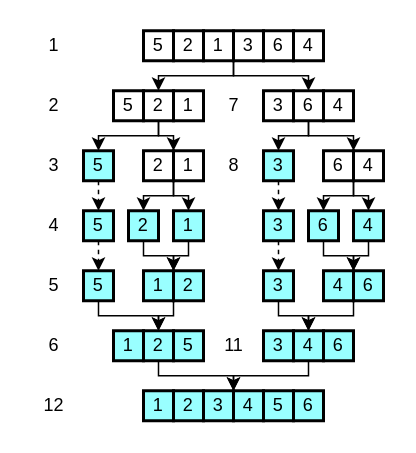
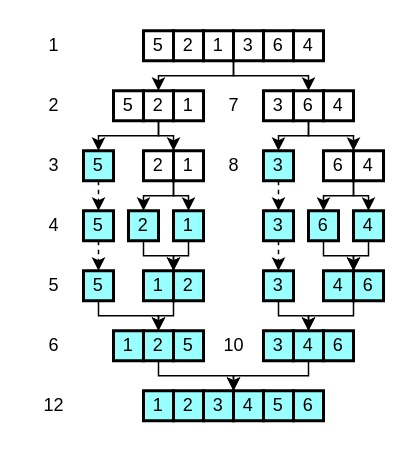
(234, 346) -> (234, 346)
